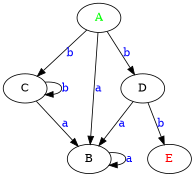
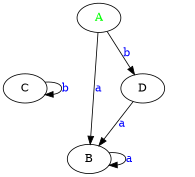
(65, 50) -> none
(54, 121) -> none
(170, 159) -> none
